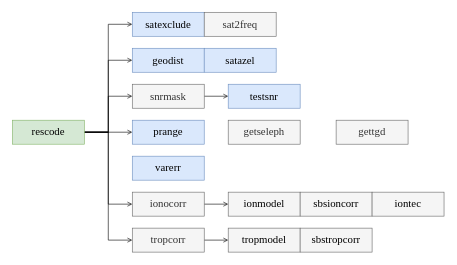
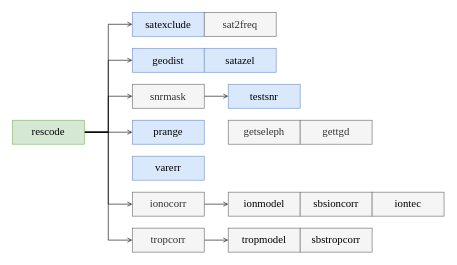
(372, 132) -> (336, 132)
